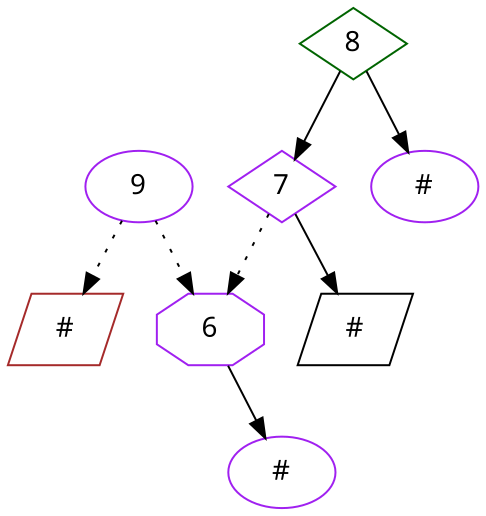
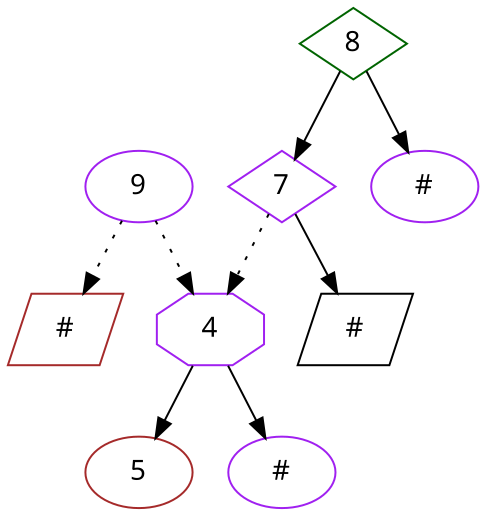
(210, 329) -> (210, 329)
none -> (139, 472)
